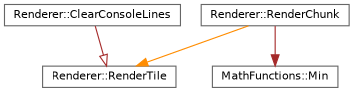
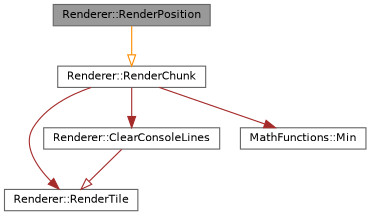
none -> (132, 15)
(198, 44) -> (36, 123)
none -> (132, 102)
